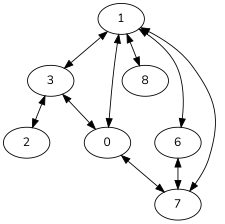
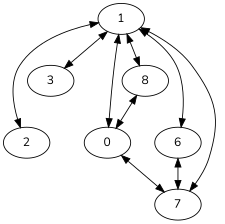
(39, 112) -> (28, 55)
(79, 112) -> (126, 112)
